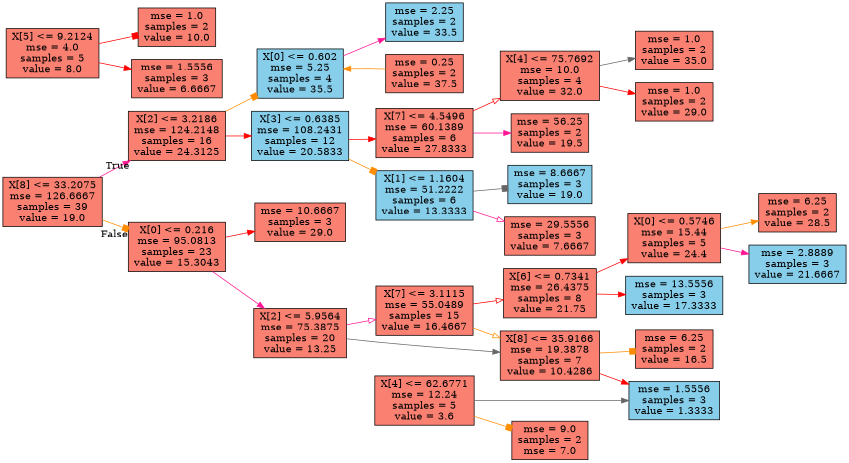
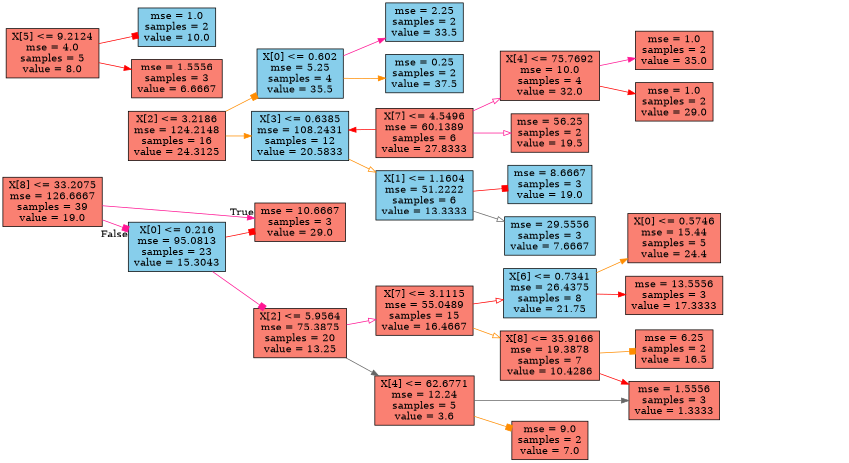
(177, 27) -> (177, 27)
(614, 63) -> (614, 63)
(368, 69) -> (361, 78)
(424, 74) -> (424, 74)
(483, 106) -> (483, 106)
(488, 133) -> (488, 133)
(235, 136) -> (235, 136)
(359, 139) -> (366, 130)
(359, 164) -> (359, 164)
(112, 171) -> (175, 212)
(487, 190) -> (487, 190)
(798, 213) -> none
(485, 215) -> (485, 215)
(112, 223) -> (112, 223)
(237, 235) -> (237, 235)
(550, 236) -> (550, 236)
(177, 247) -> (177, 247)
(798, 264) -> none
(609, 267) -> (609, 267)
(235, 288) -> (235, 288)
(550, 293) -> (550, 293)
(674, 295) -> (674, 295)
(420, 346) -> (359, 365)
(674, 401) -> (674, 401)
(550, 440) -> (550, 440)
